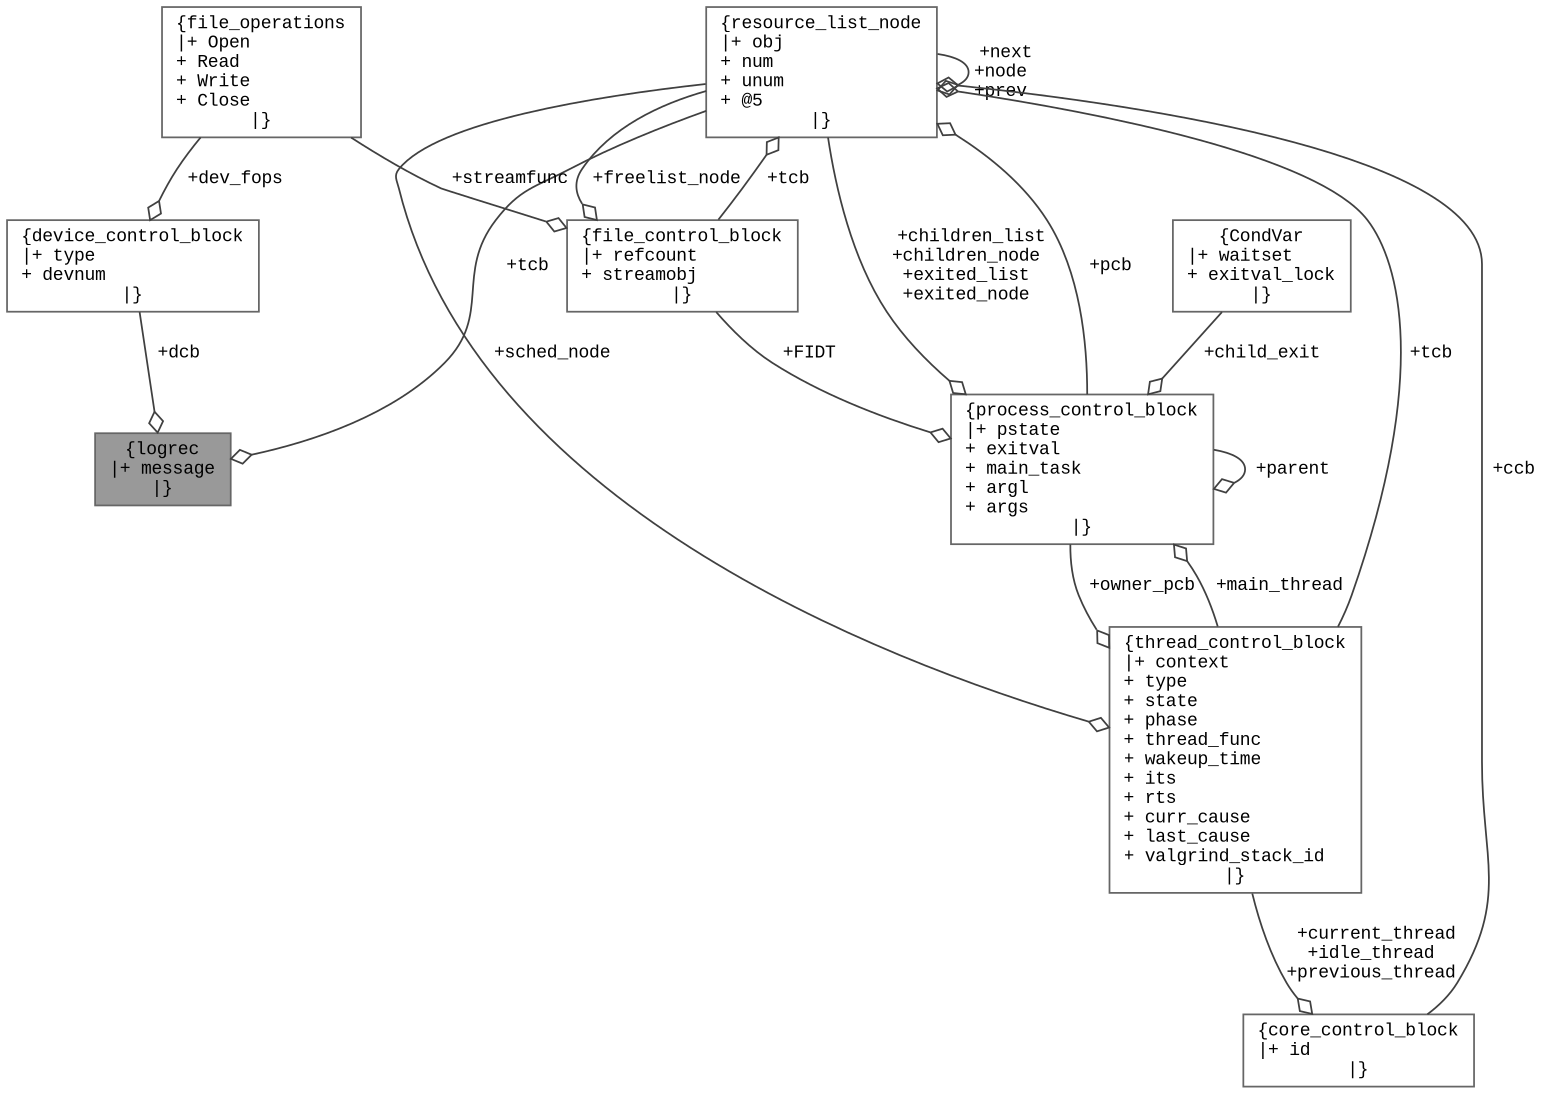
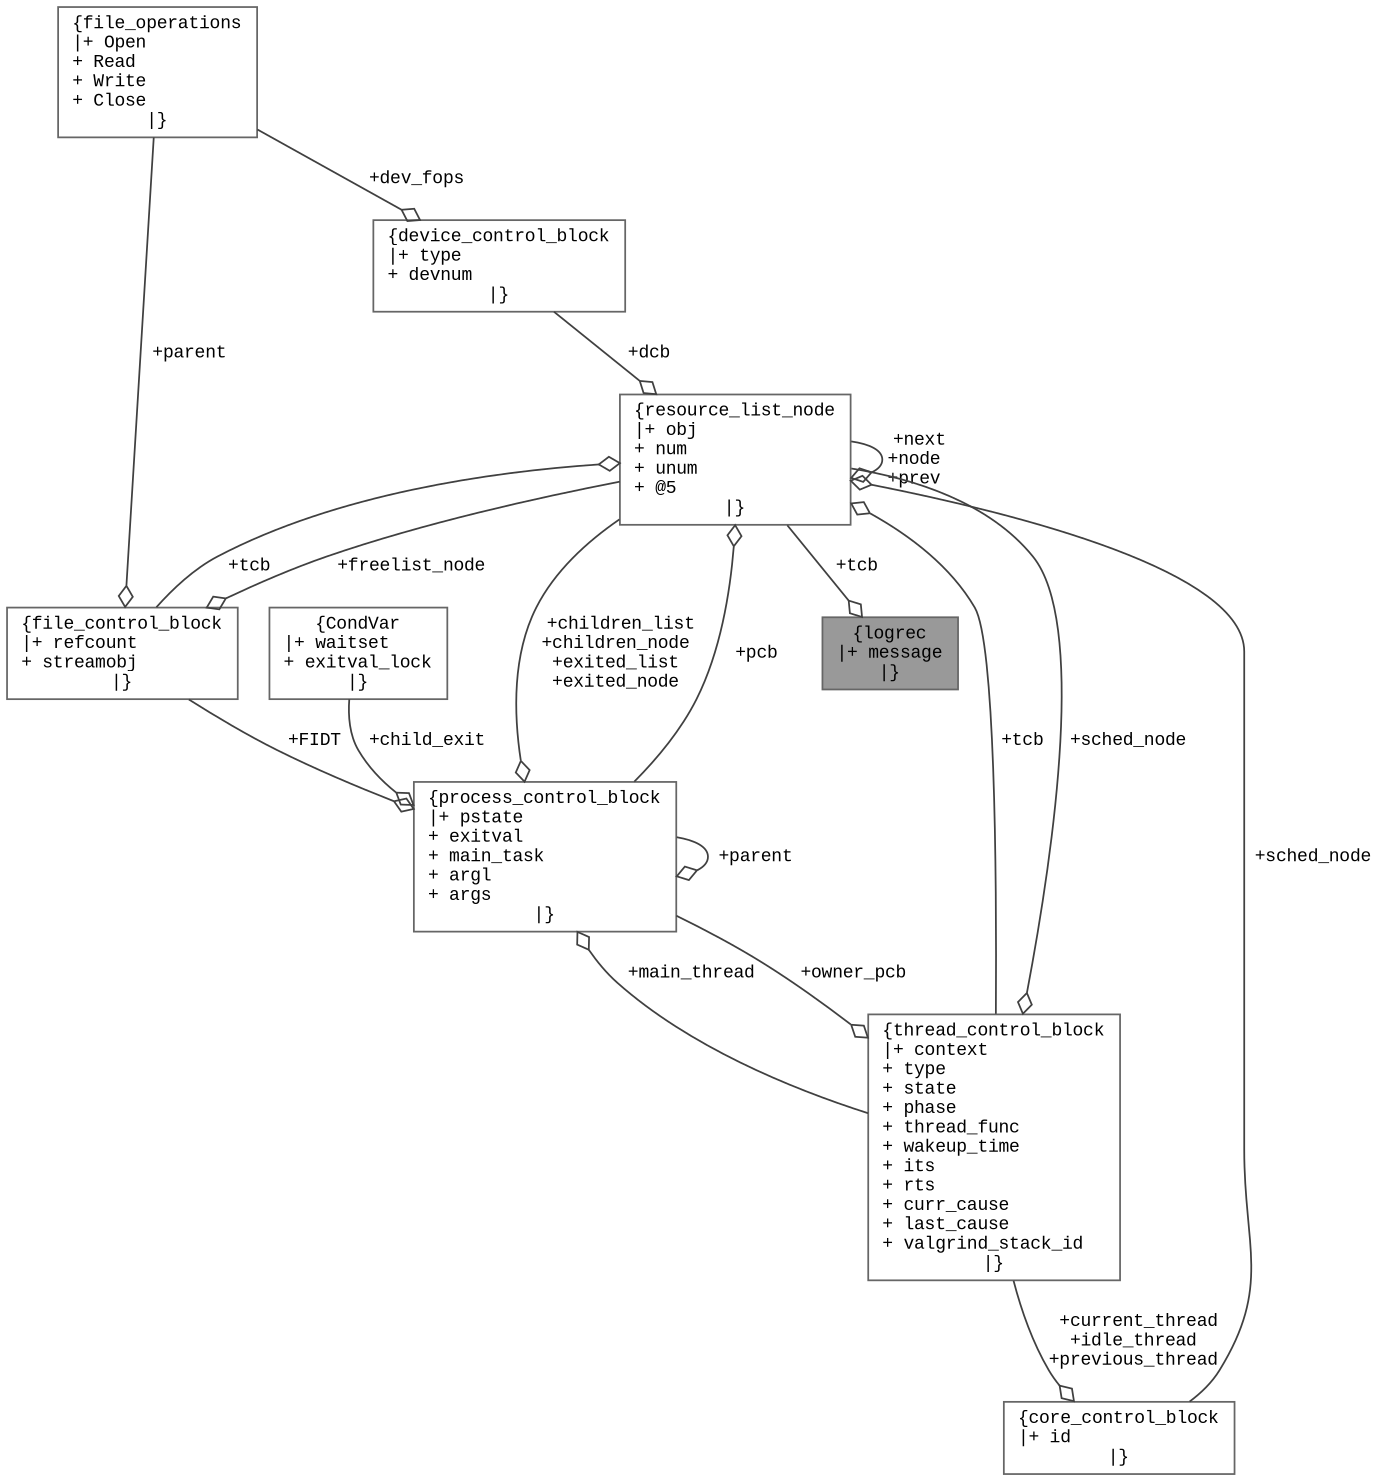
(505, 179) -> (185, 353)
(147, 362) -> (597, 346)
(1509, 469) -> (1309, 857)
